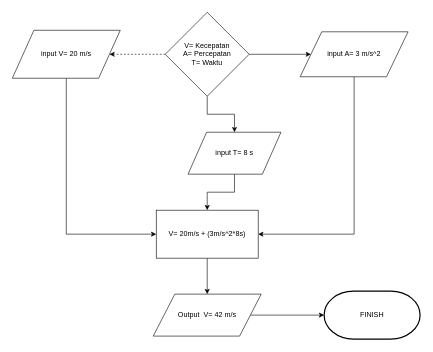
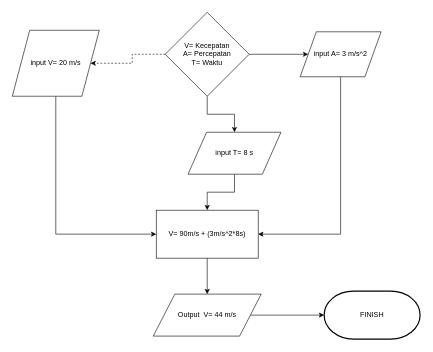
(66, 54) -> (56, 63)
(354, 54) -> (341, 54)
(207, 234) -> (207, 234)
(207, 315) -> (207, 315)
